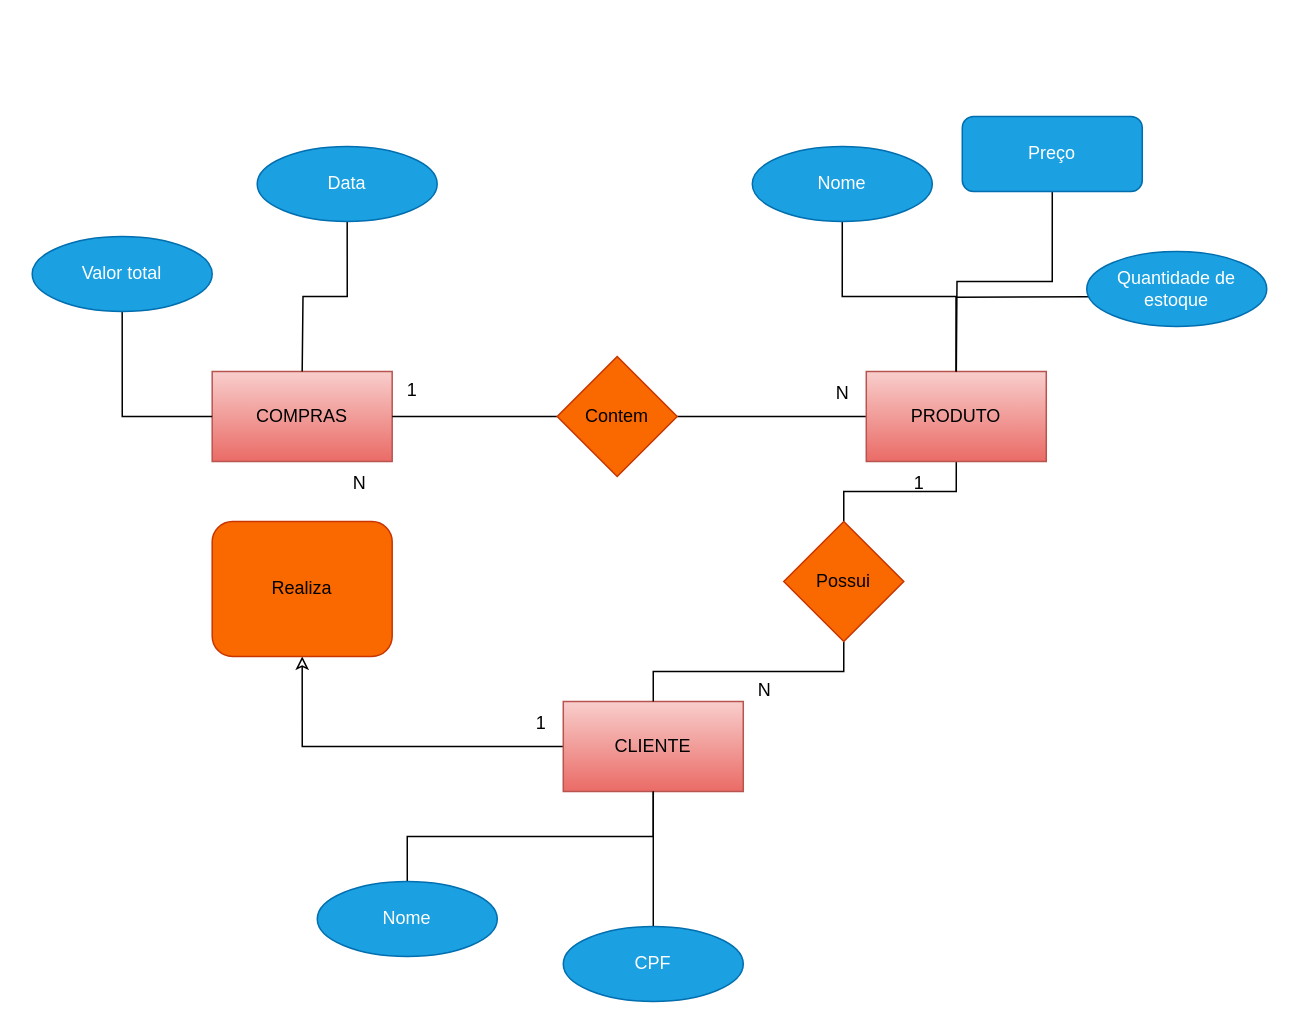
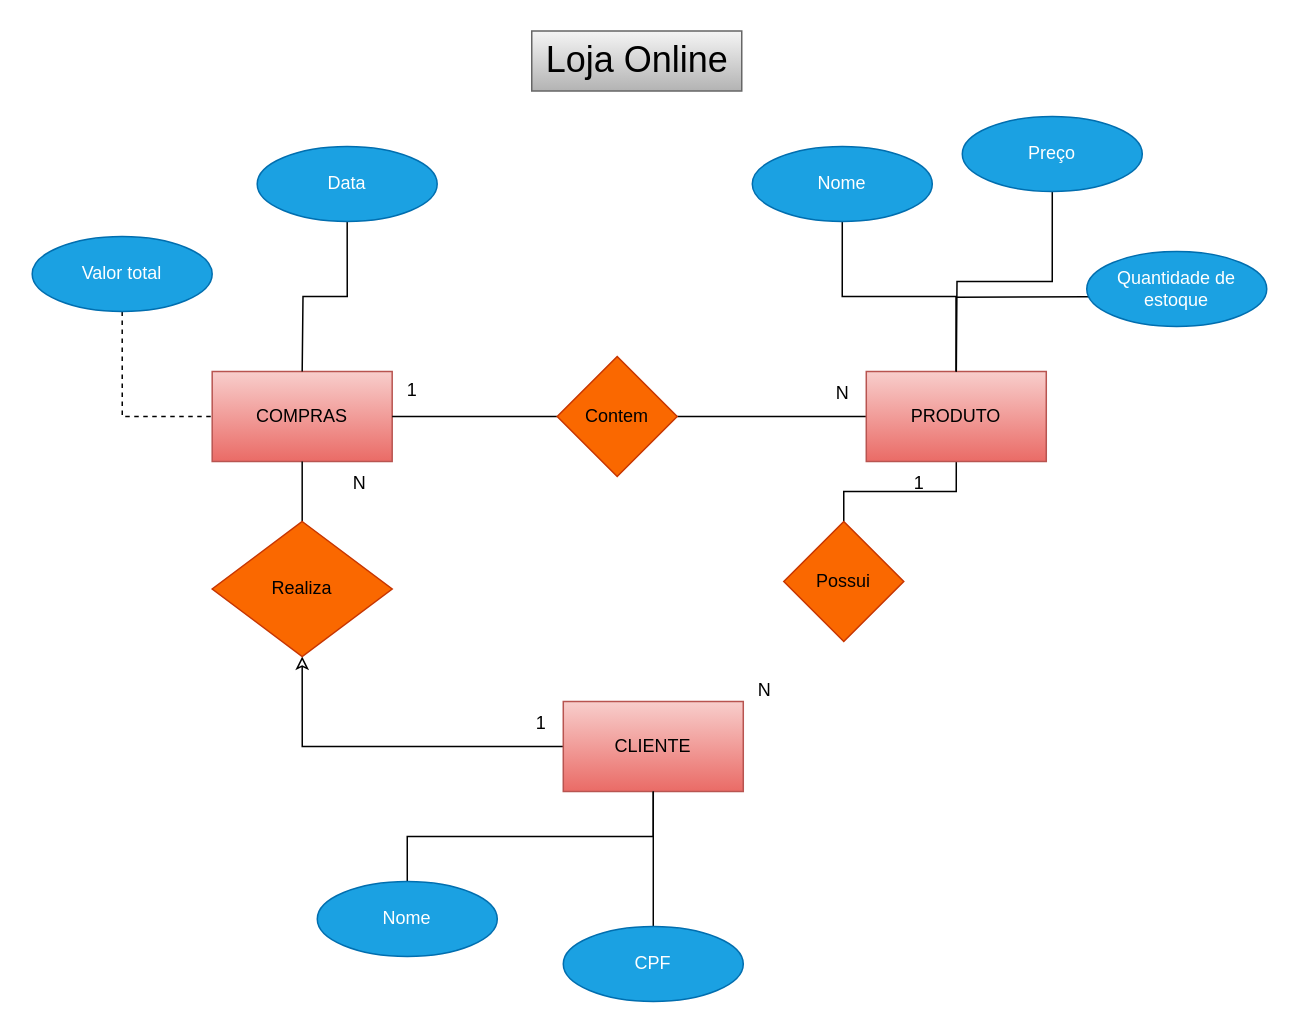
none -> (637, 61)
(1052, 154) -> (1052, 154)
(122, 409) -> (122, 409)
none -> (302, 491)
(302, 589) -> (302, 589)
(749, 671) -> none
